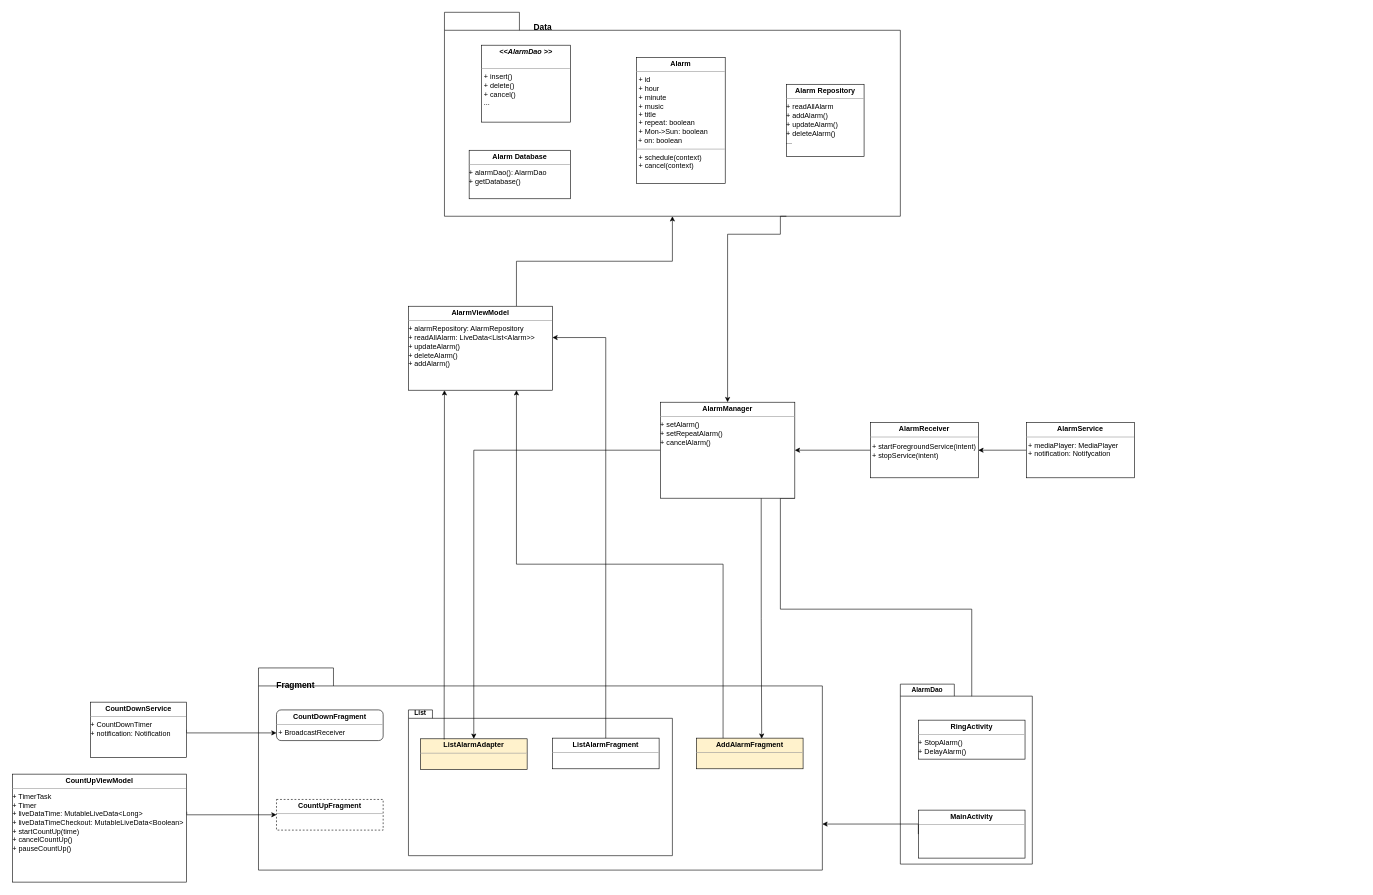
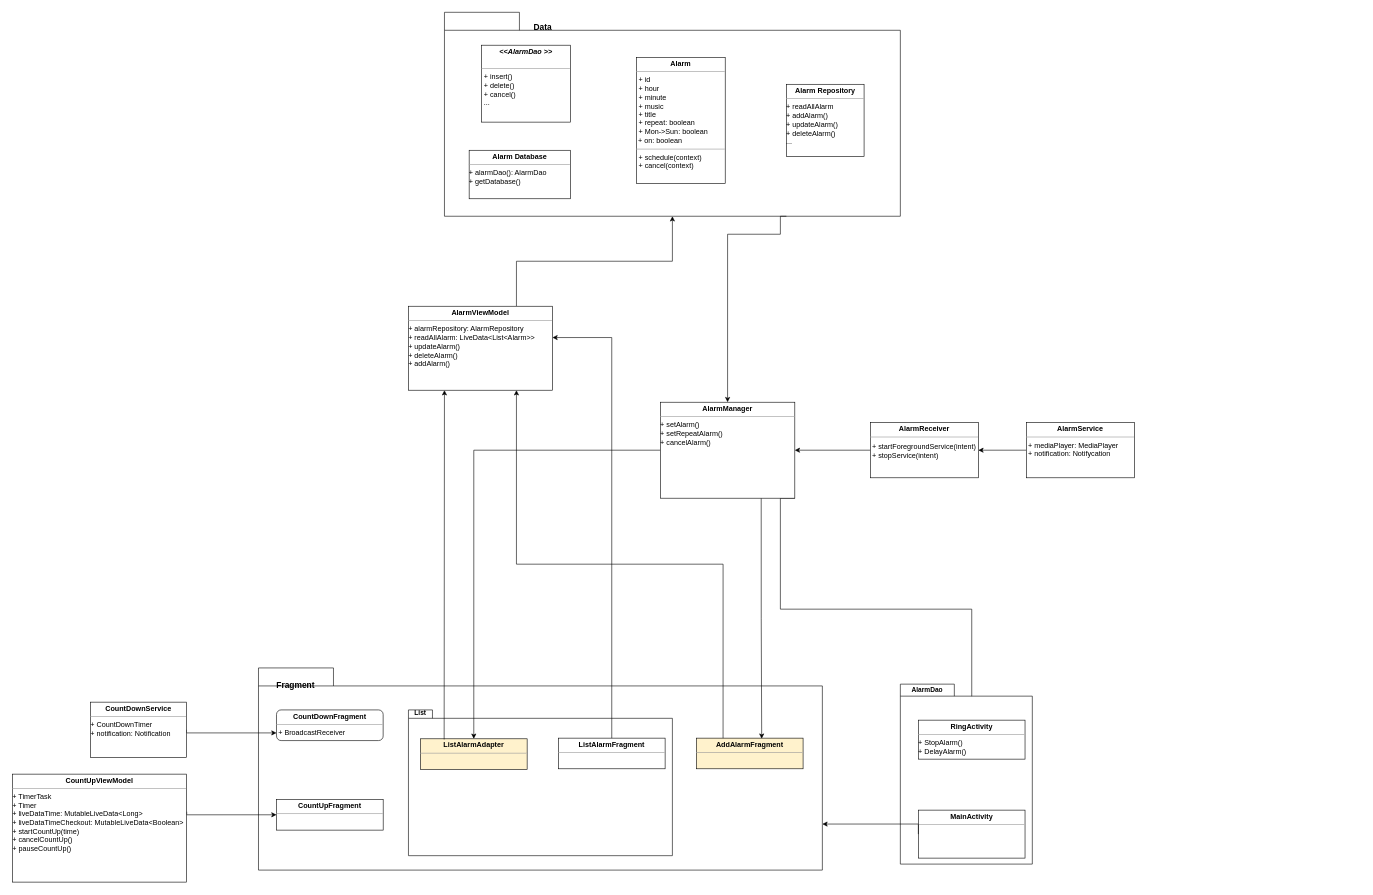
(606, 754) -> (612, 754)
(330, 815) -> (330, 815)
